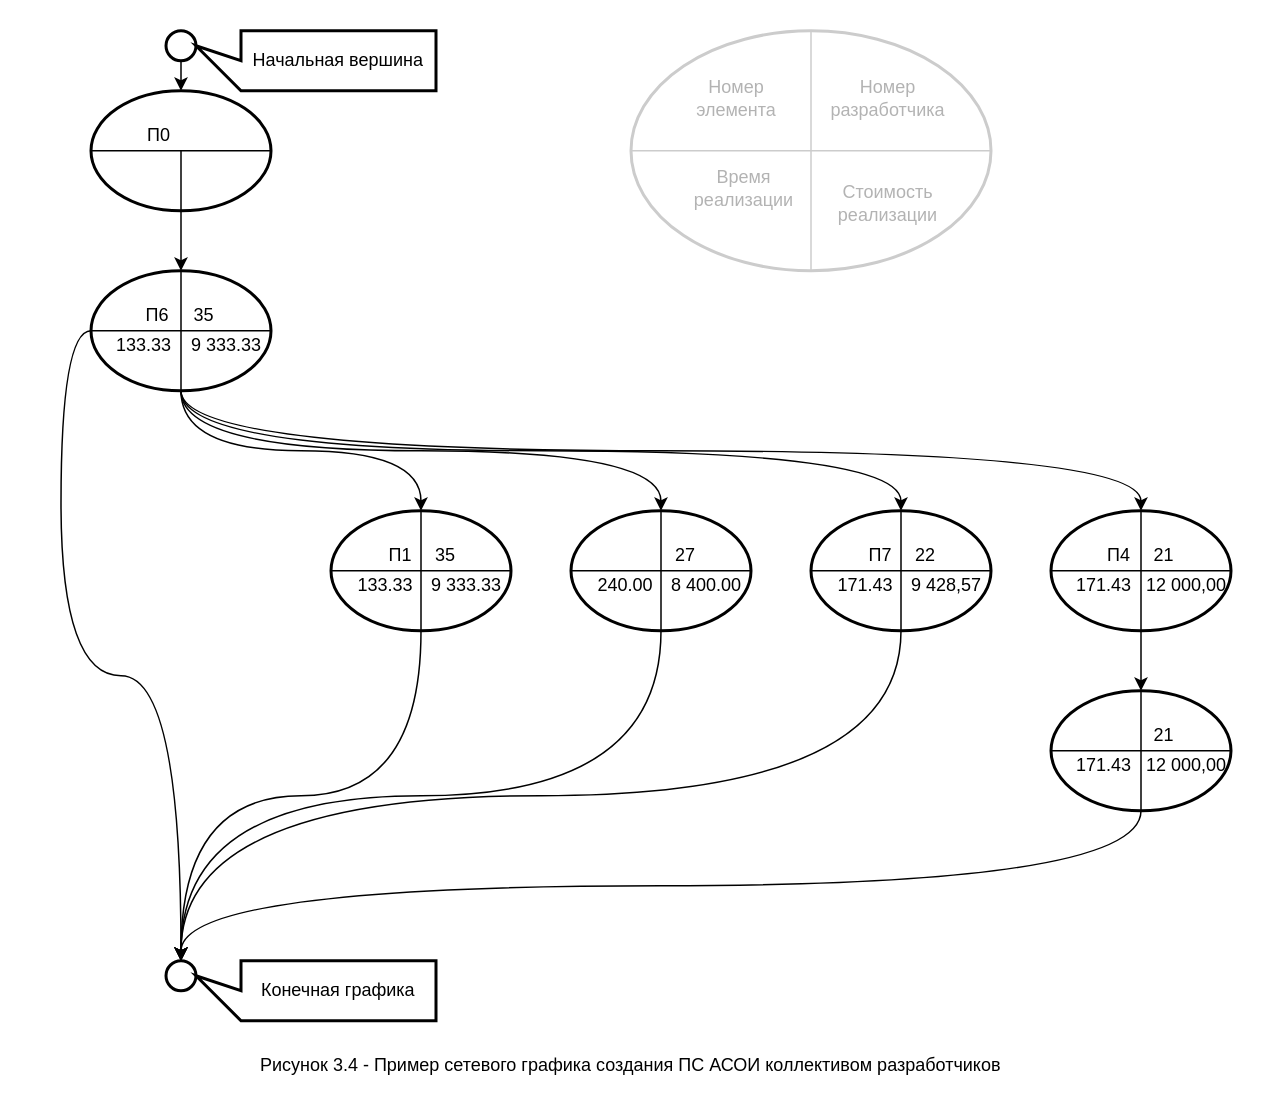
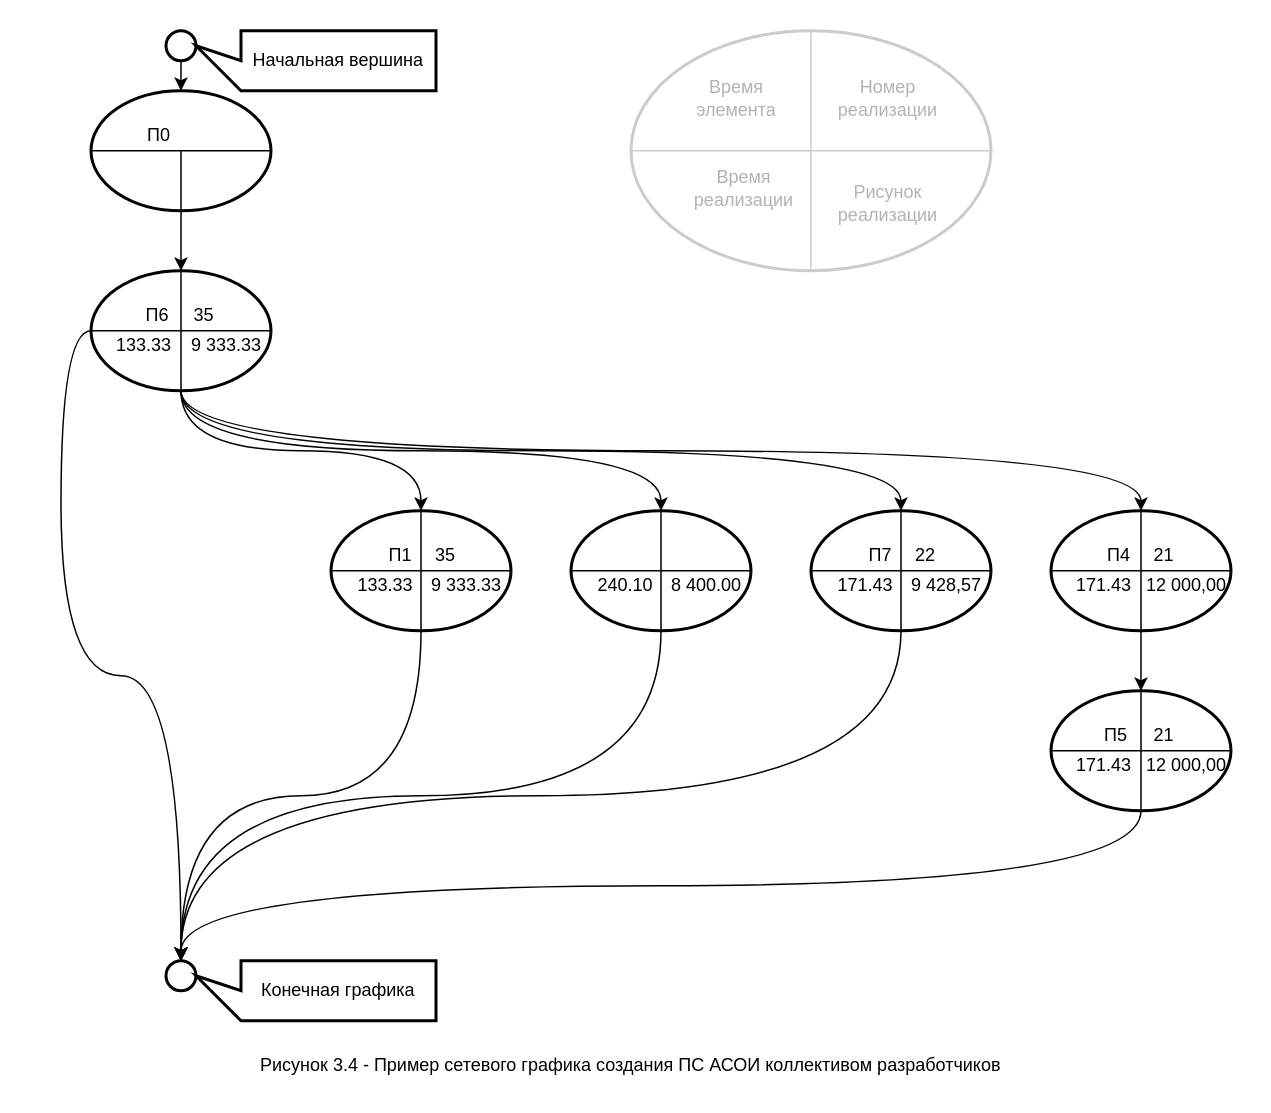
(737, 98) -> (737, 98)
(888, 98) -> (888, 98)
(888, 203) -> (888, 203)
(685, 556) -> none
(626, 586) -> (626, 586)
none -> (1115, 736)
